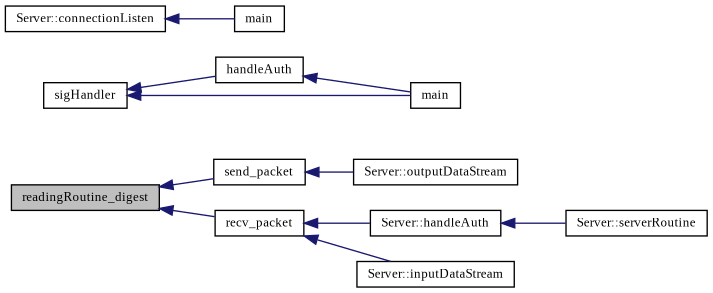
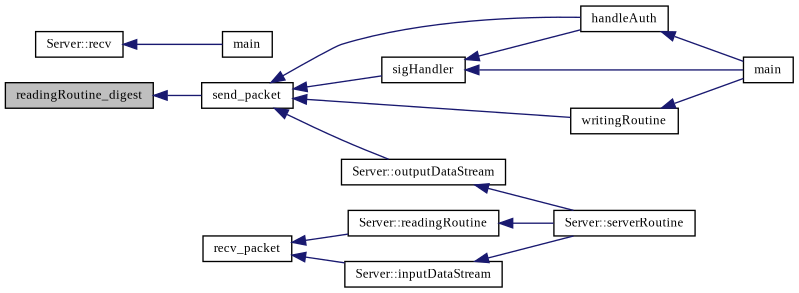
(85, 19) -> (79, 44)
none -> (427, 26)
none -> (344, 81)
none -> (624, 121)
none -> (531, 199)
(194, 214) -> none
(436, 223) -> (423, 223)
none -> (531, 247)
